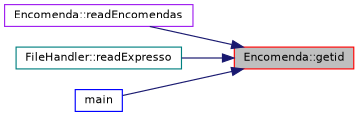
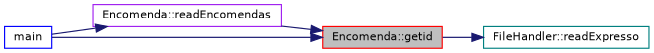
none -> (79, 30)
(202, 58) -> (457, 37)
